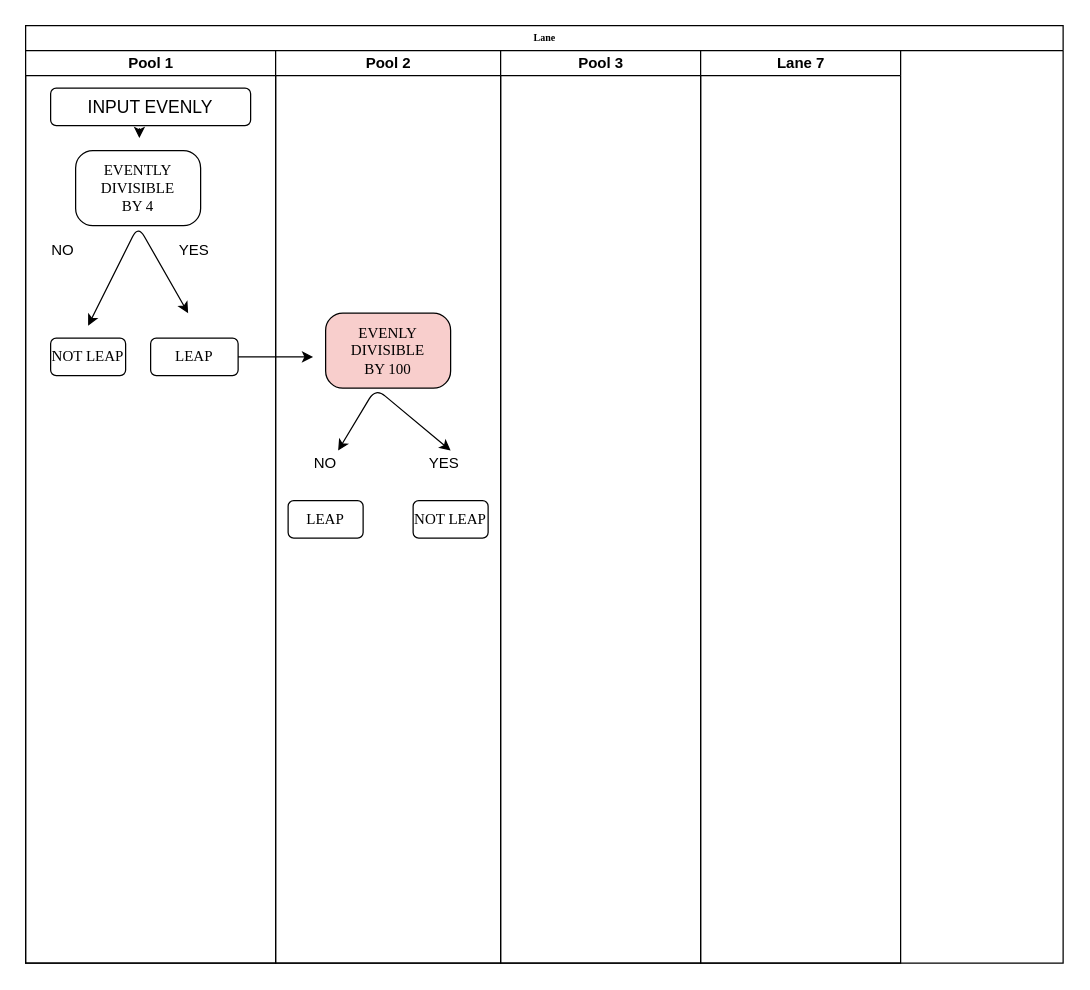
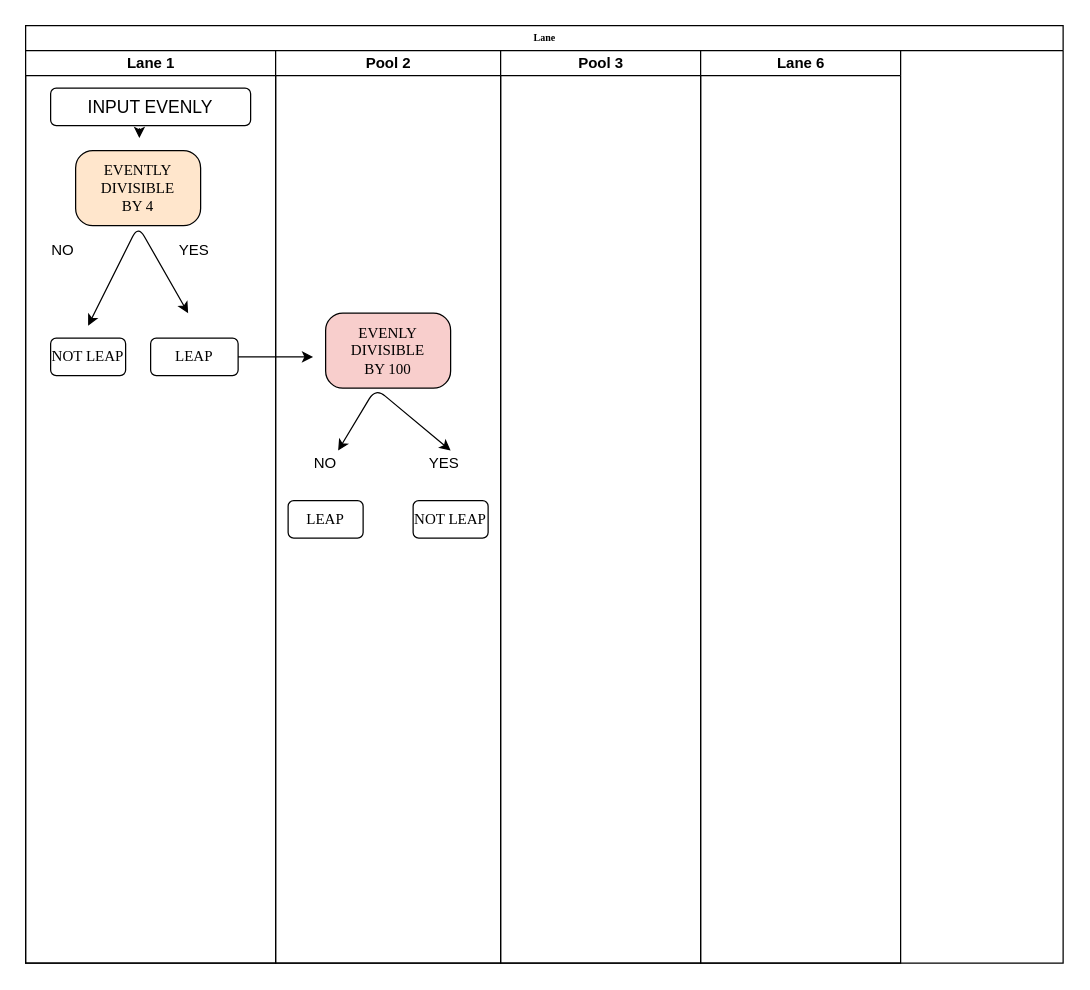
(151, 63) -> (151, 63)
(801, 63) -> (801, 63)
(138, 188) -> (138, 188)
